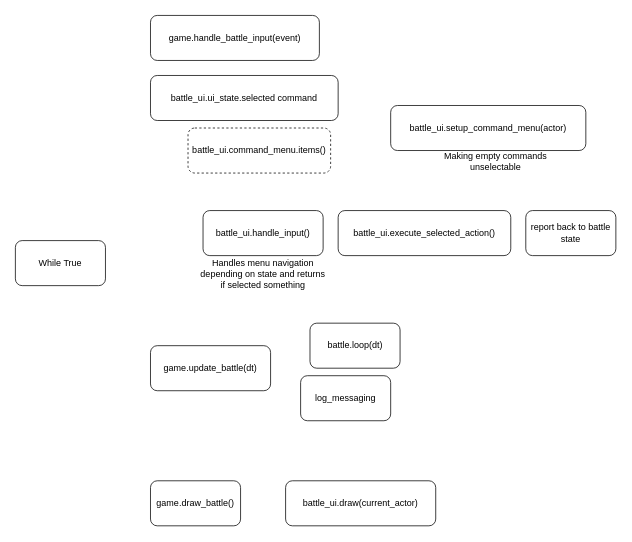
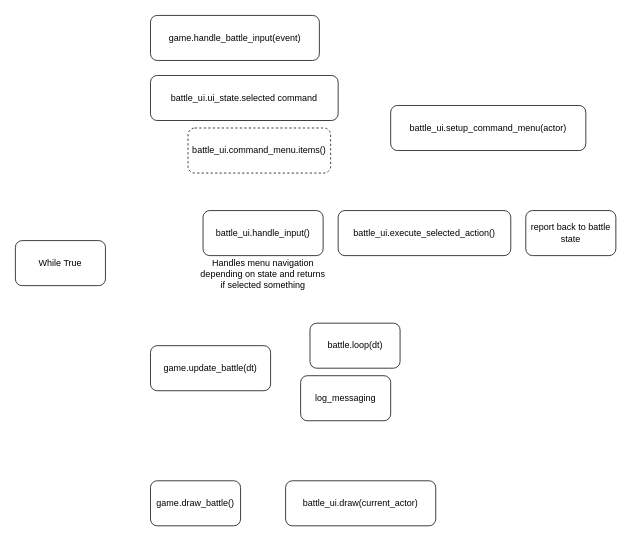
(495, 162) -> none
